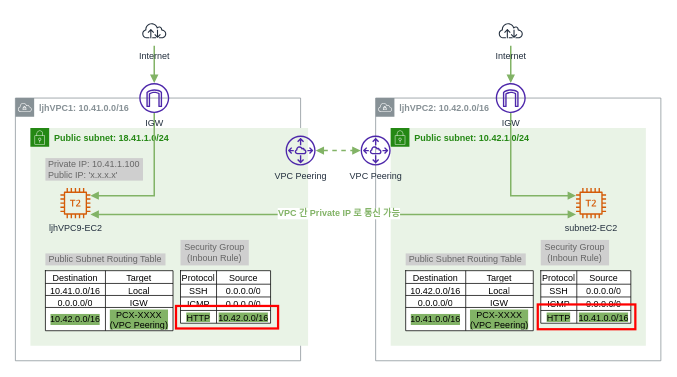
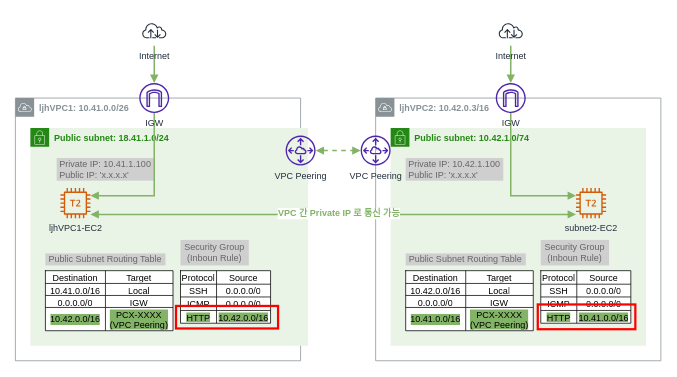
(85, 109) -> (85, 109)
(445, 109) -> (445, 109)
(473, 139) -> (473, 139)
(94, 169) -> (105, 169)
none -> (454, 169)
(76, 229) -> (76, 229)
